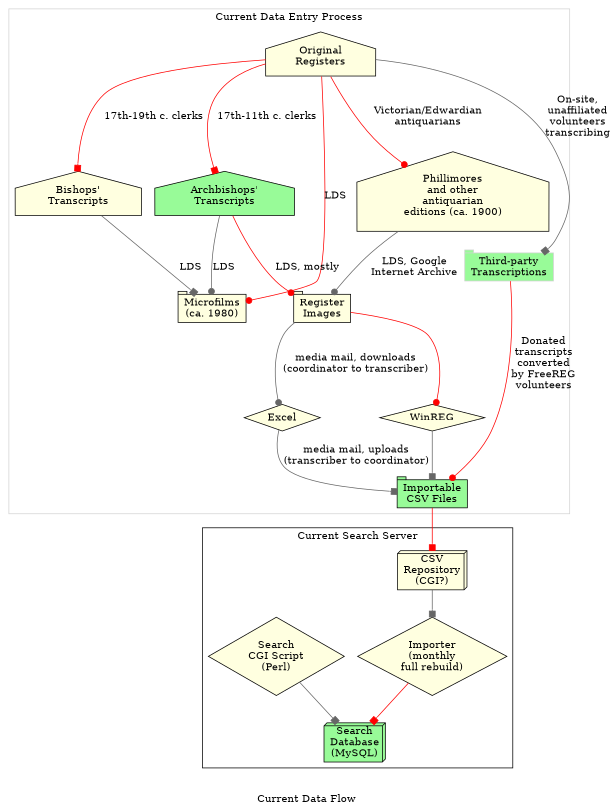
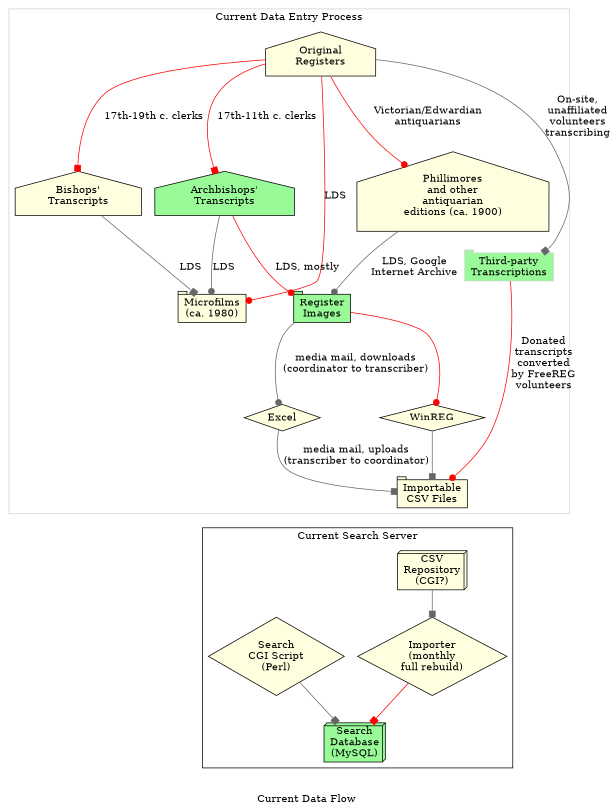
(322, 308) -> (322, 308)
(432, 494) -> (432, 494)
(432, 523) -> none
